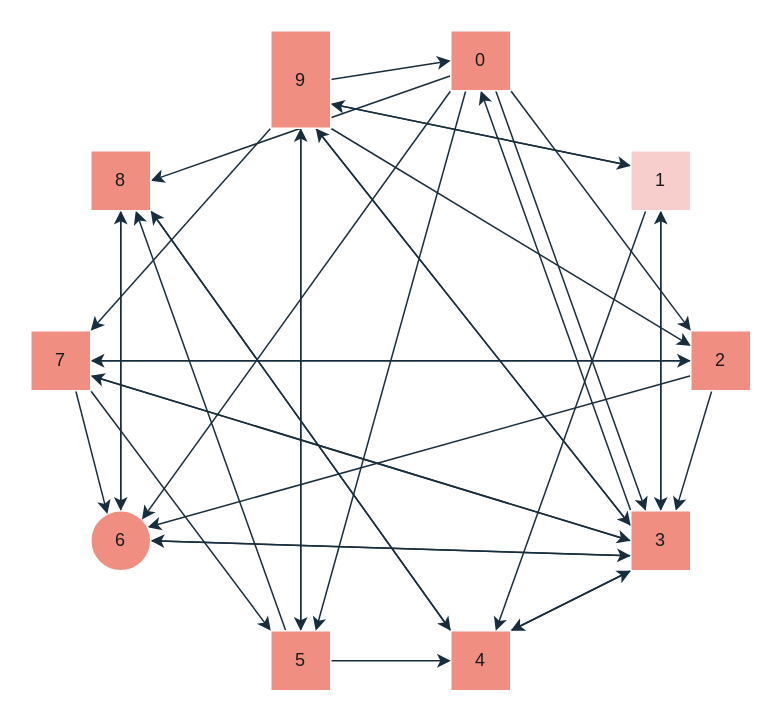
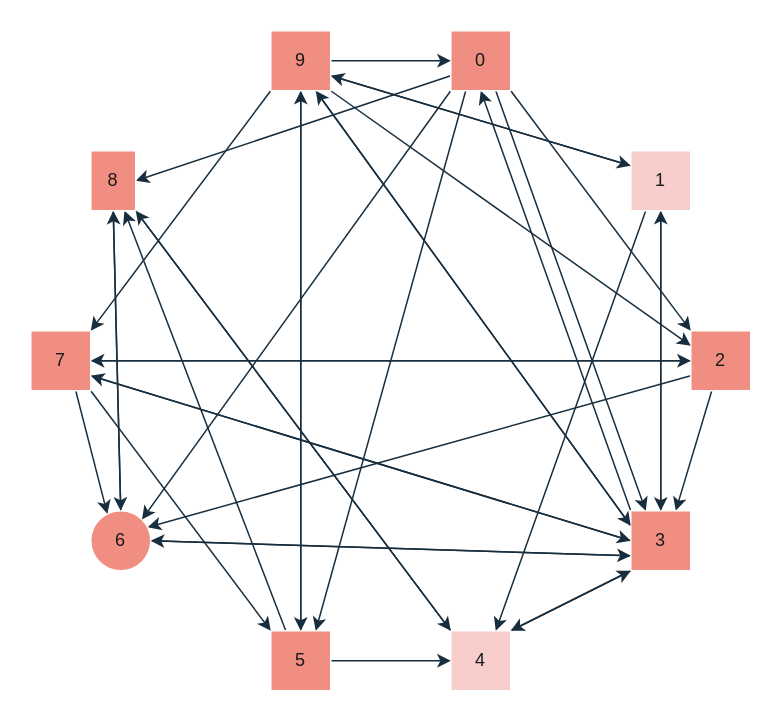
(301, 80) -> (301, 61)
(121, 181) -> (113, 181)
(481, 661) -> (481, 661)
